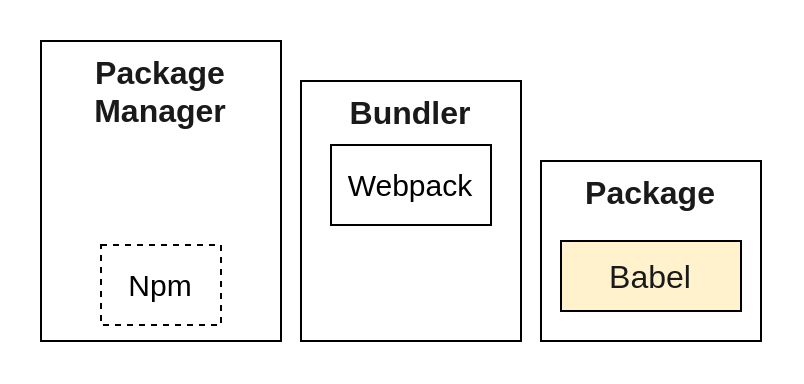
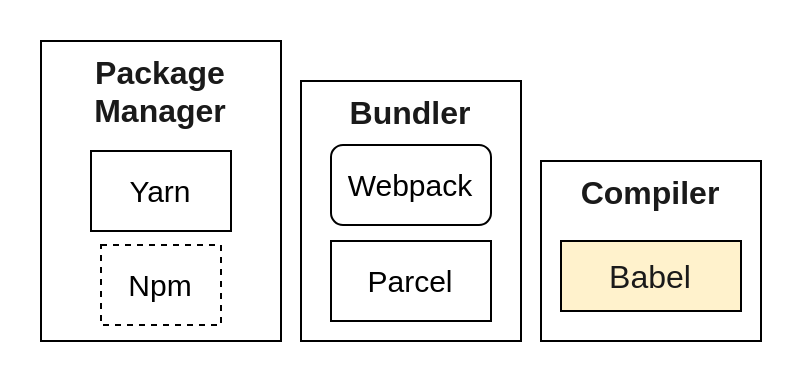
(411, 185) -> (411, 185)
(651, 189) -> (651, 189)
none -> (161, 191)
none -> (411, 281)
